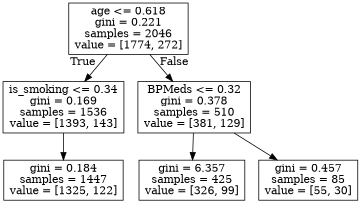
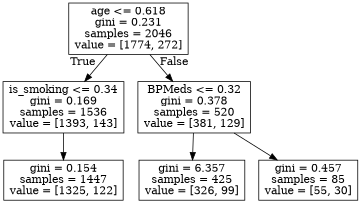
(128, 29) -> (128, 29)
(194, 107) -> (194, 107)
(63, 180) -> (63, 180)
